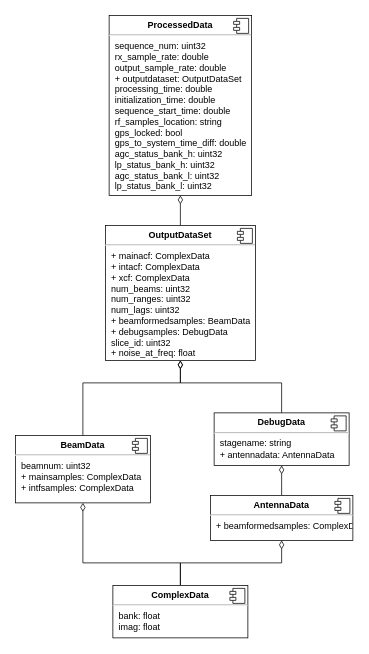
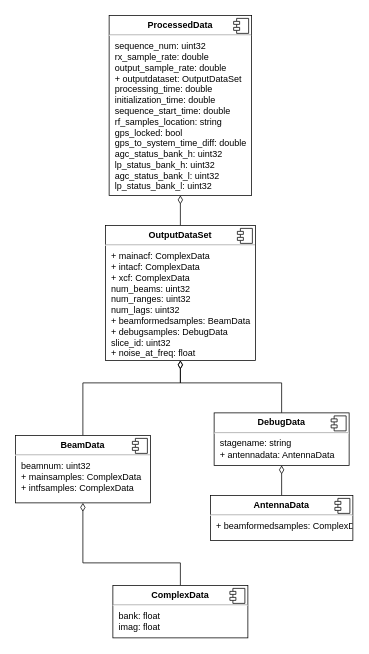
(239, 563) -> none
